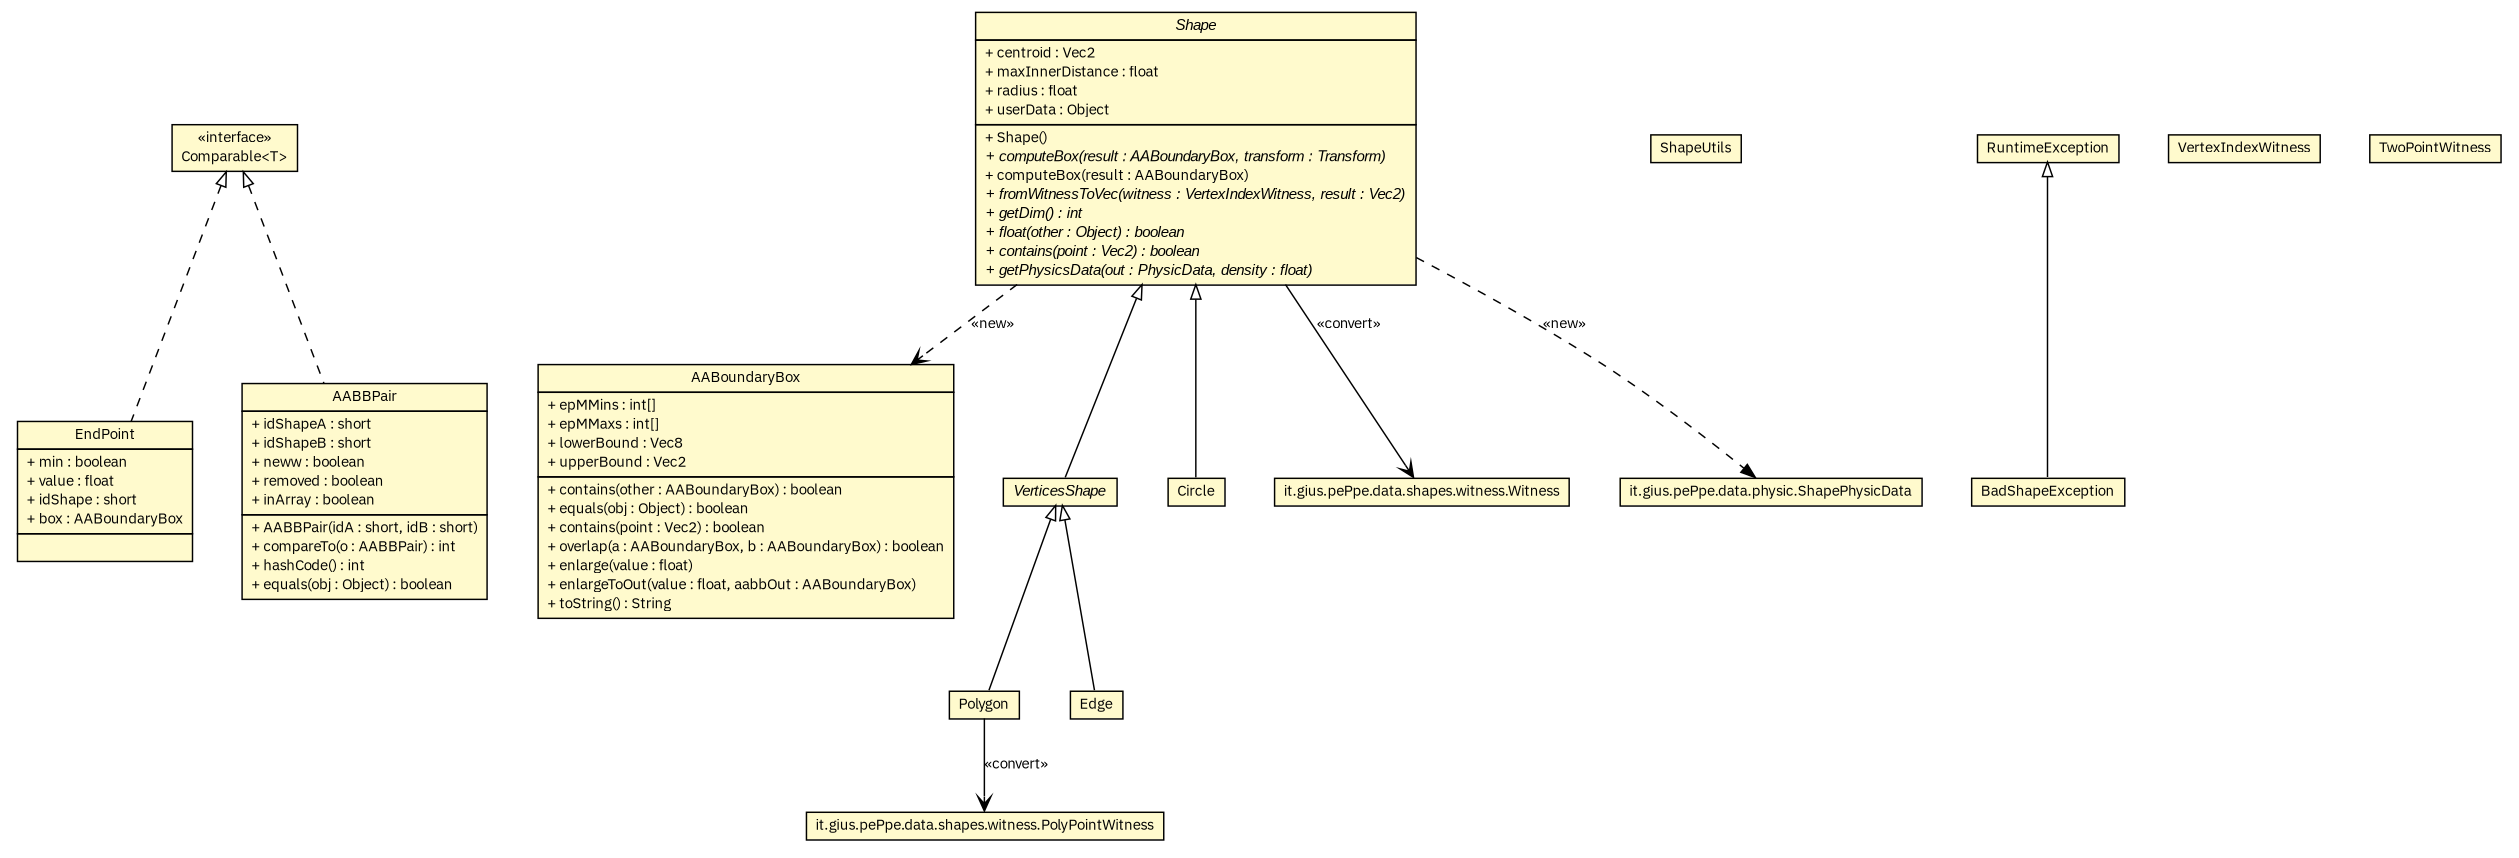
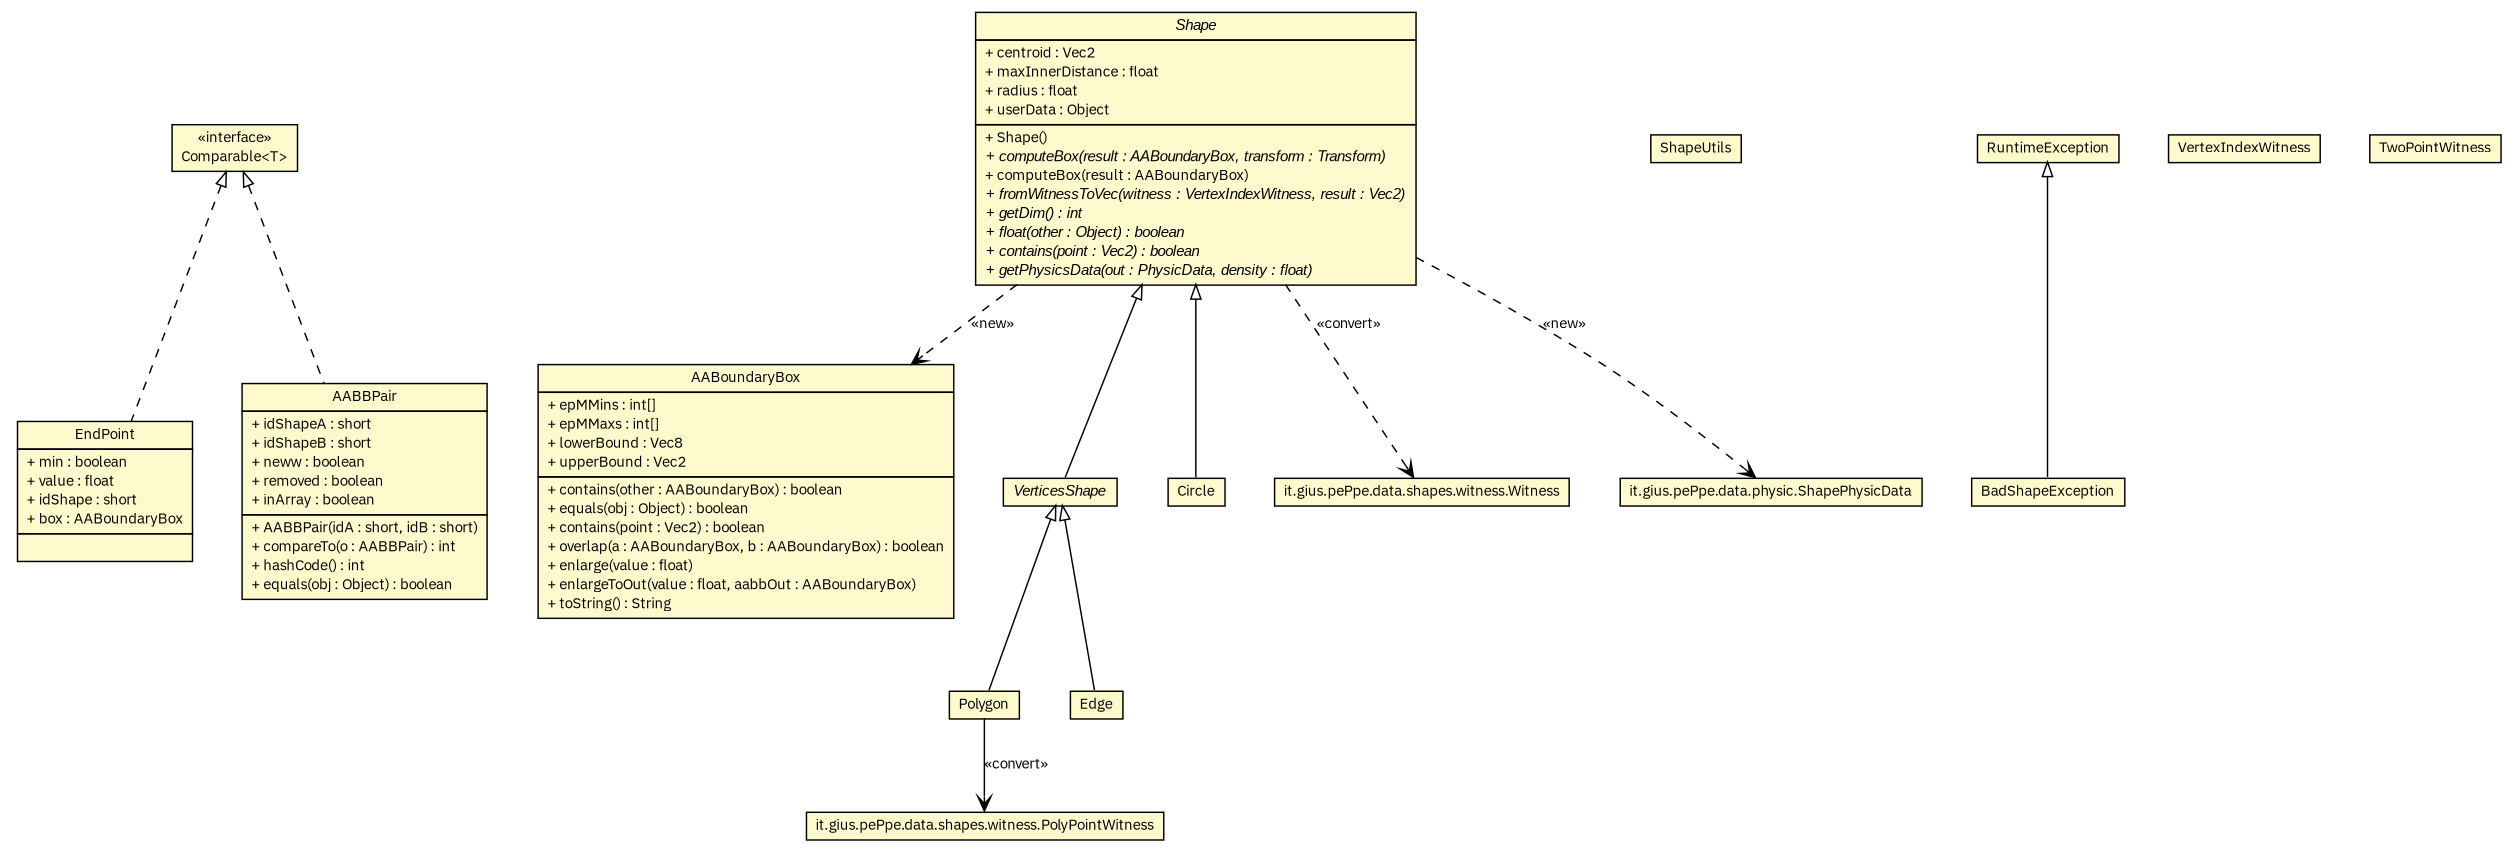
(1586, 354) -> (1586, 354)
(1345, 375) -> (1345, 375)
